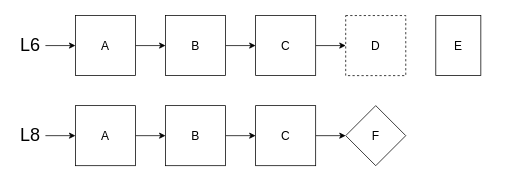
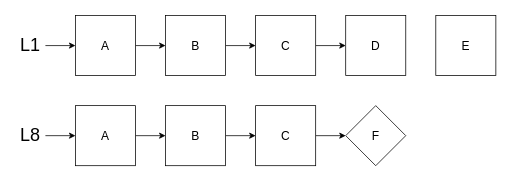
(30, 45) -> (30, 45)
(375, 45) -> (375, 45)
(458, 45) -> (465, 45)
